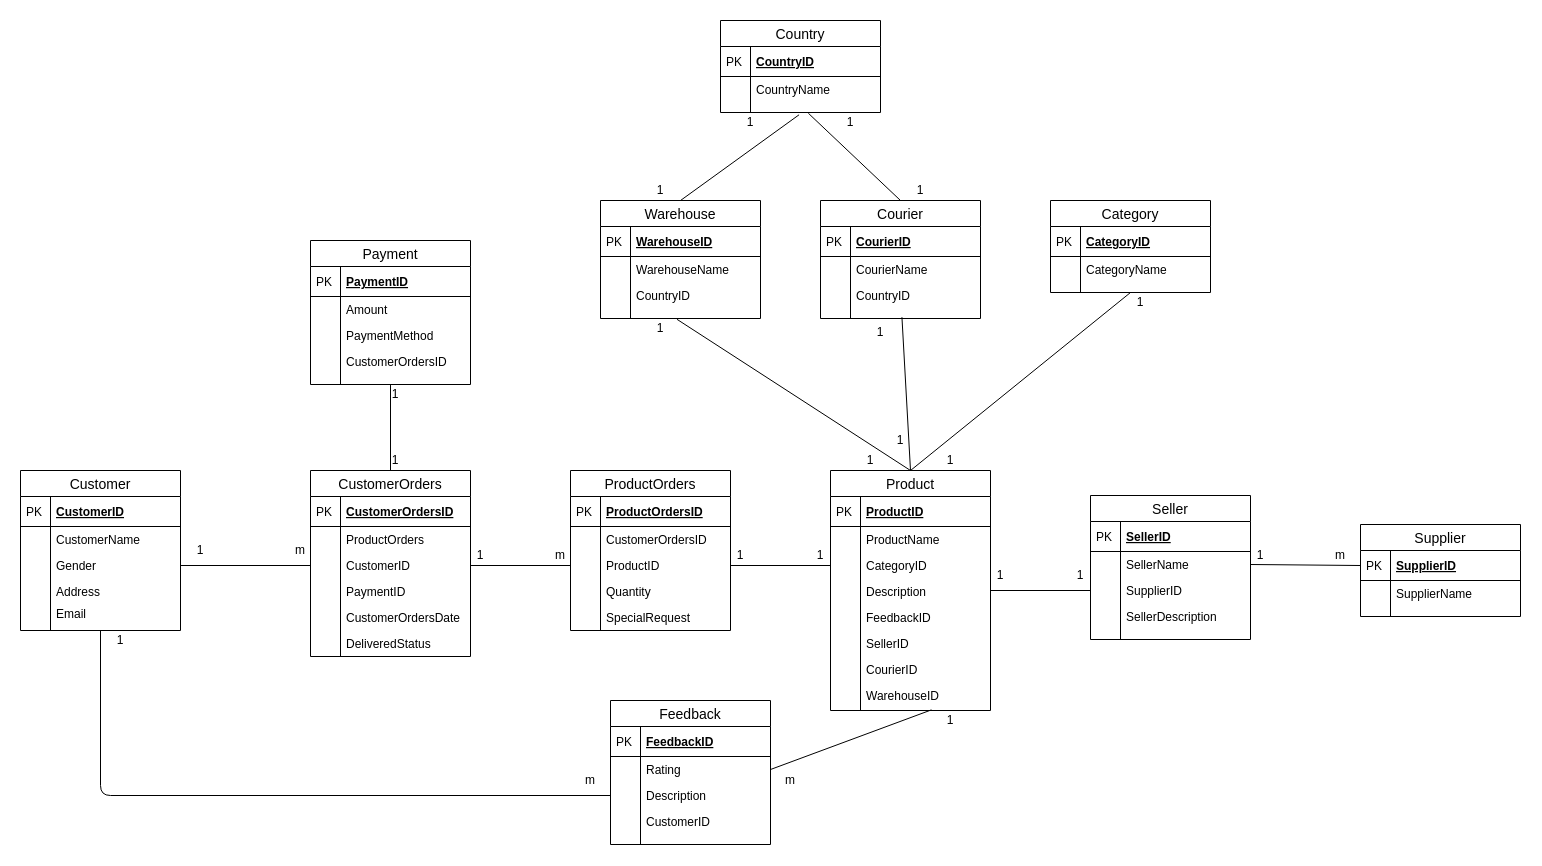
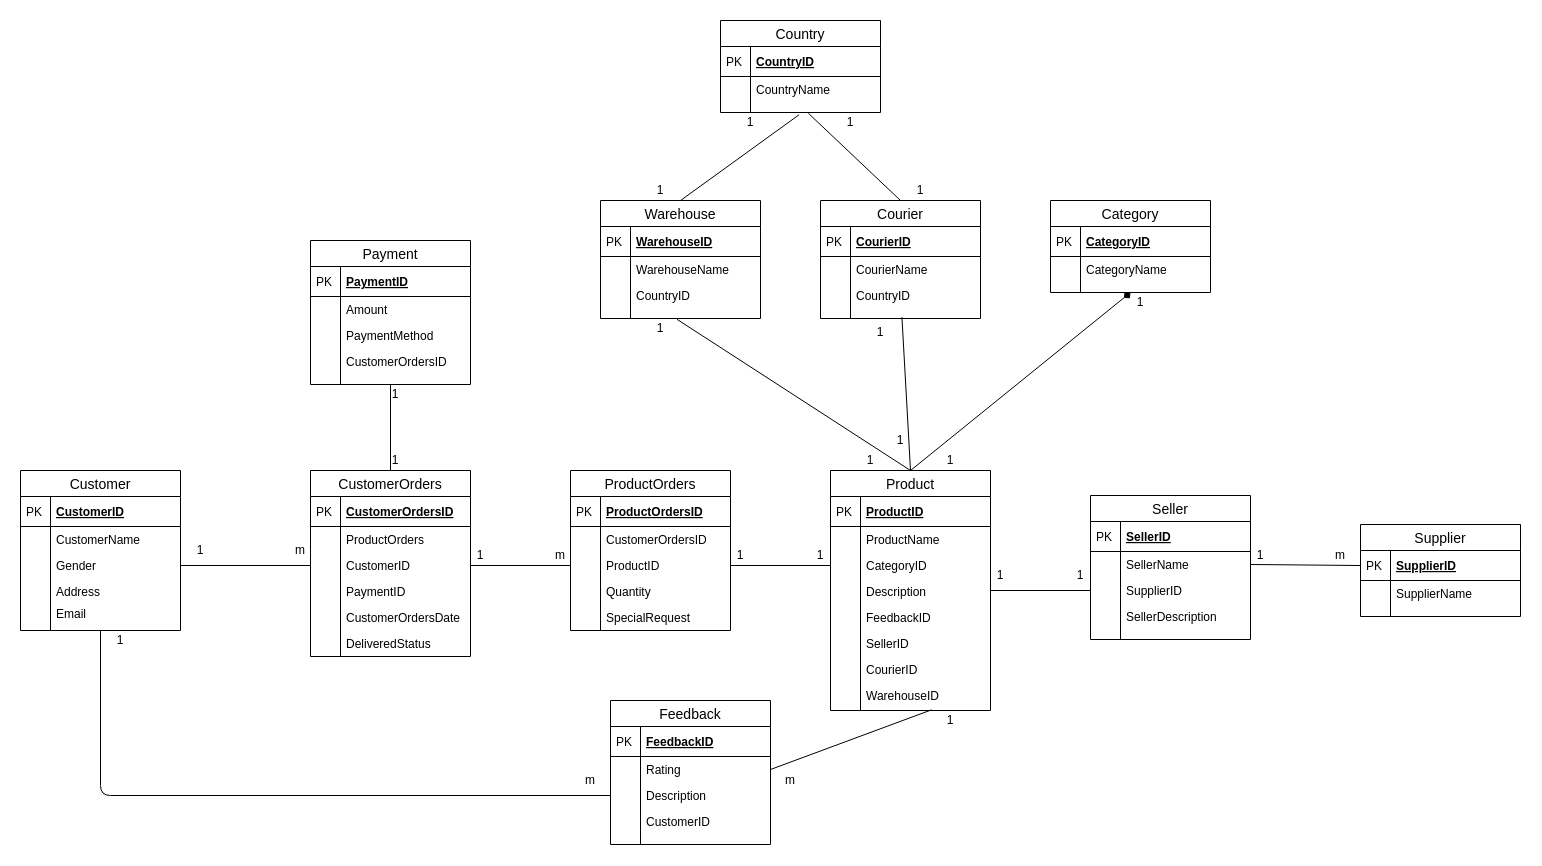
(1126, 296) -> (1124, 298)
